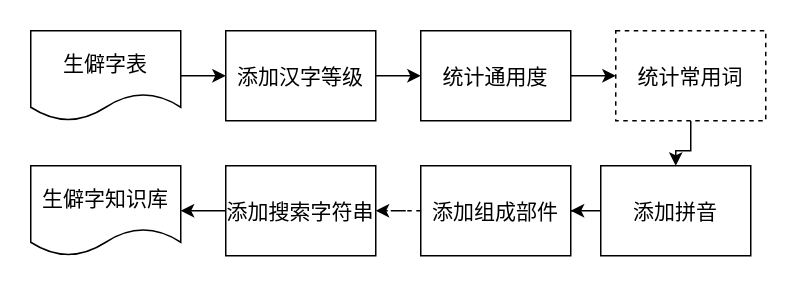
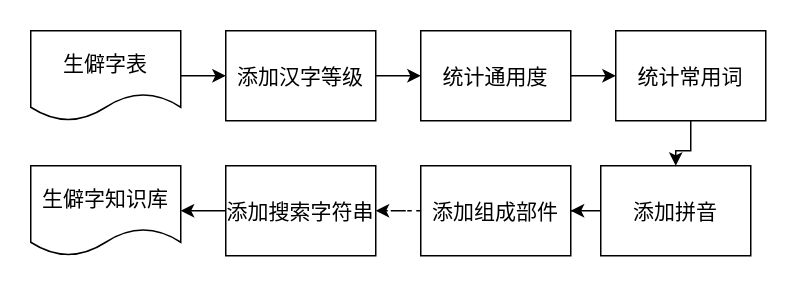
(691, 76) -> (691, 76)
